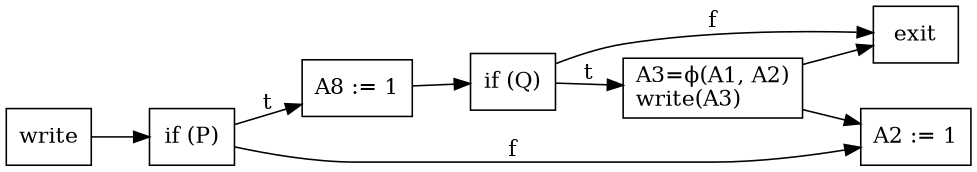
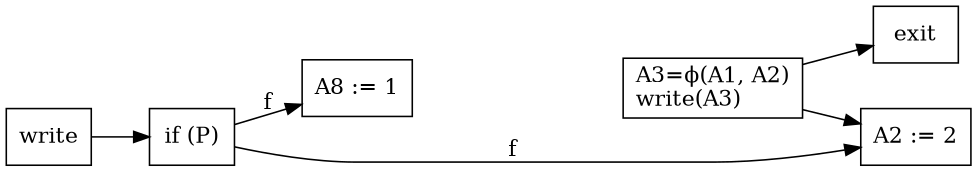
(513, 82) -> none
(268, 103) -> (268, 103)
(916, 137) -> (916, 137)
